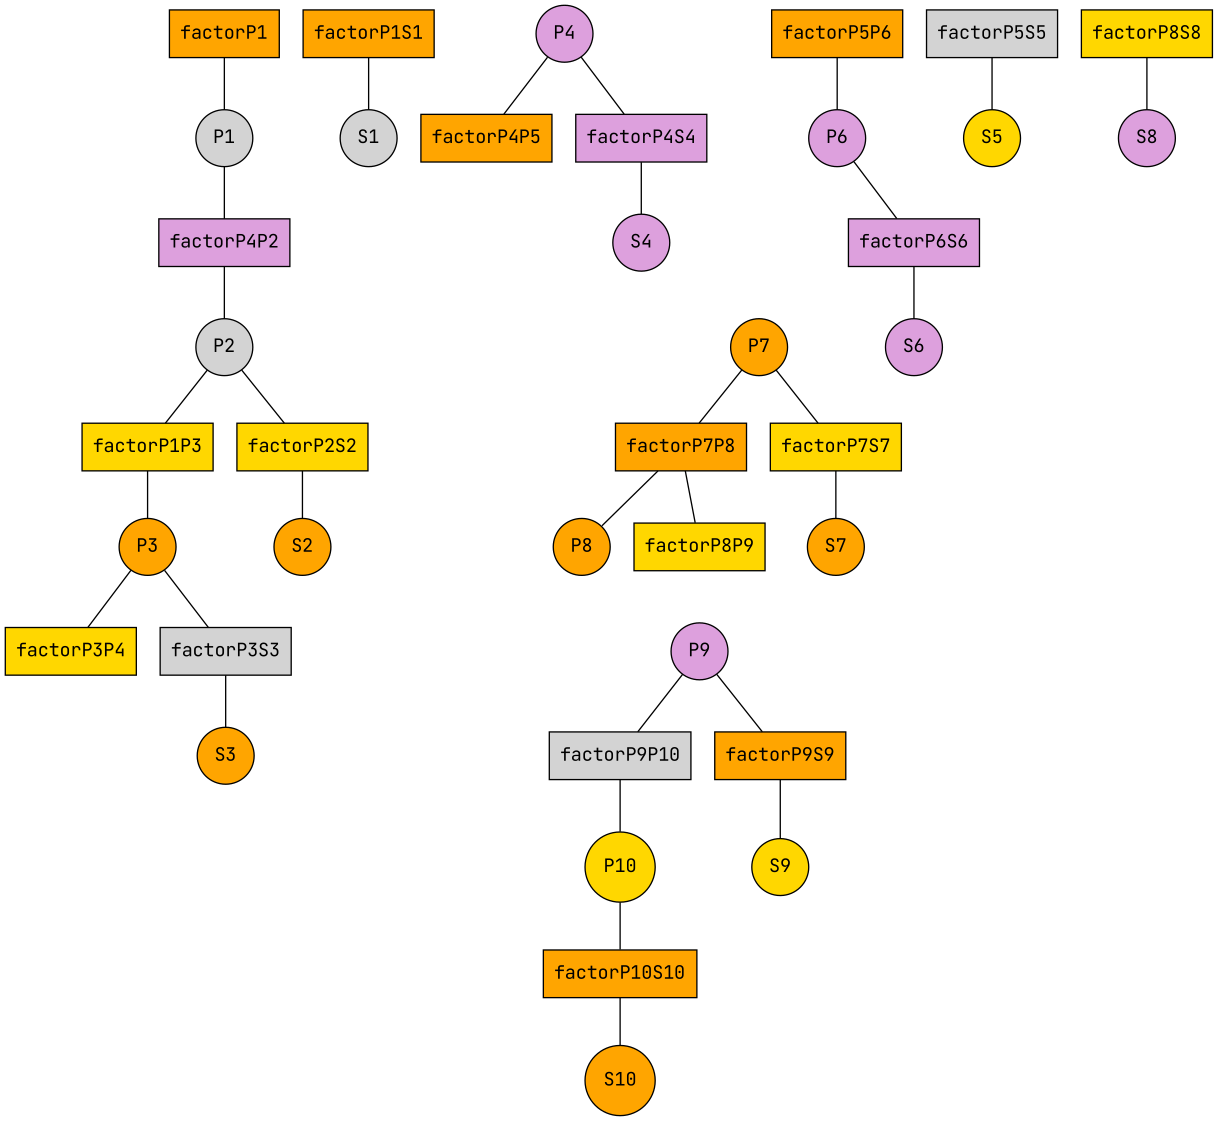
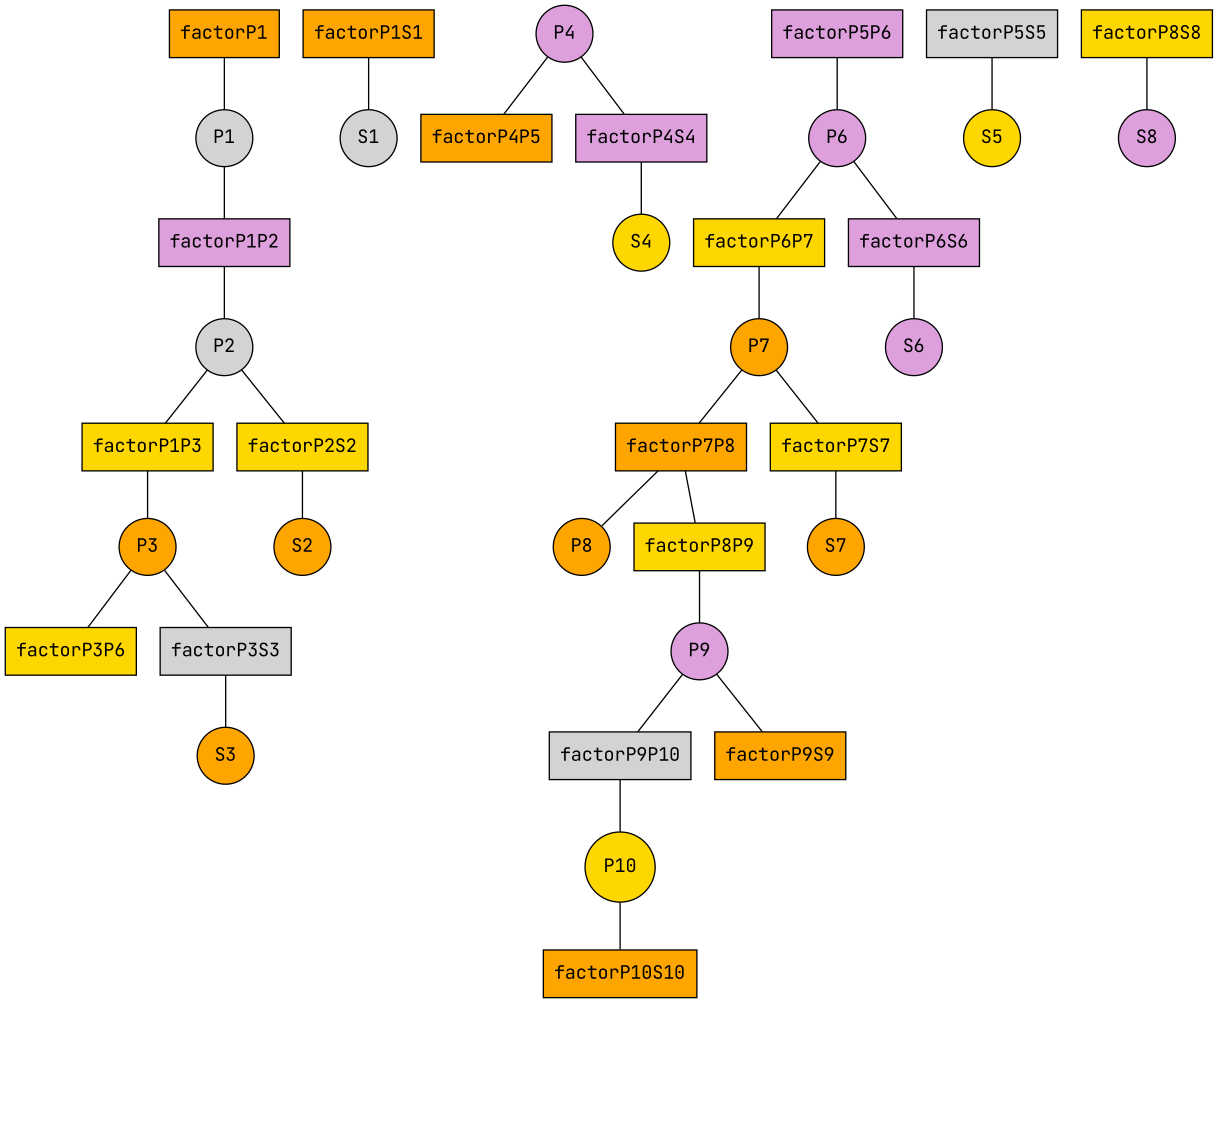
(837, 34) -> (837, 34)
(224, 243) -> (224, 243)
(641, 243) -> (641, 243)
none -> (759, 243)
none -> (700, 597)
(71, 651) -> (71, 651)
(780, 867) -> none
(620, 1081) -> none
